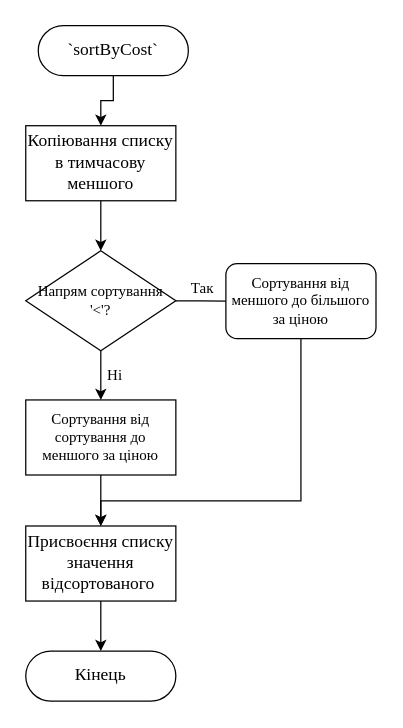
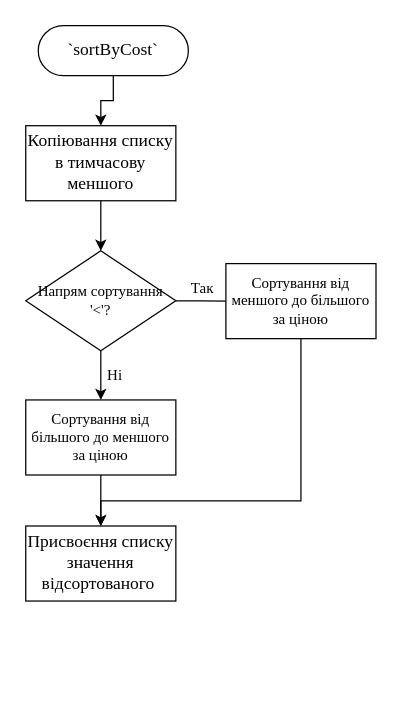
(301, 301) -> (301, 301)
(101, 437) -> (101, 437)
(101, 518) -> (101, 518)
(101, 622) -> none
(101, 676) -> none
